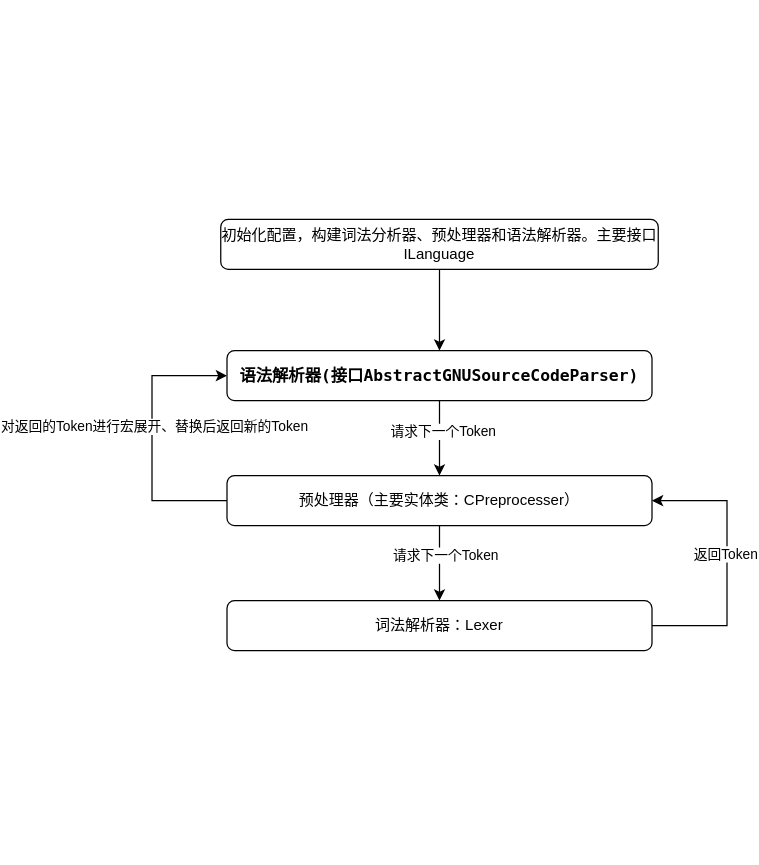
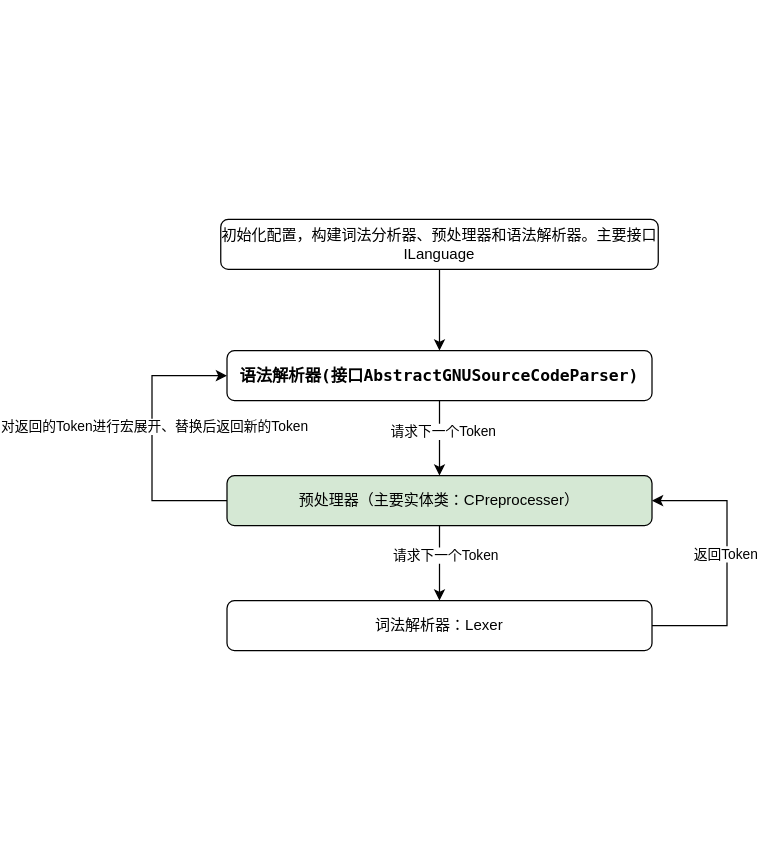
(439, 501) -> (439, 501)
